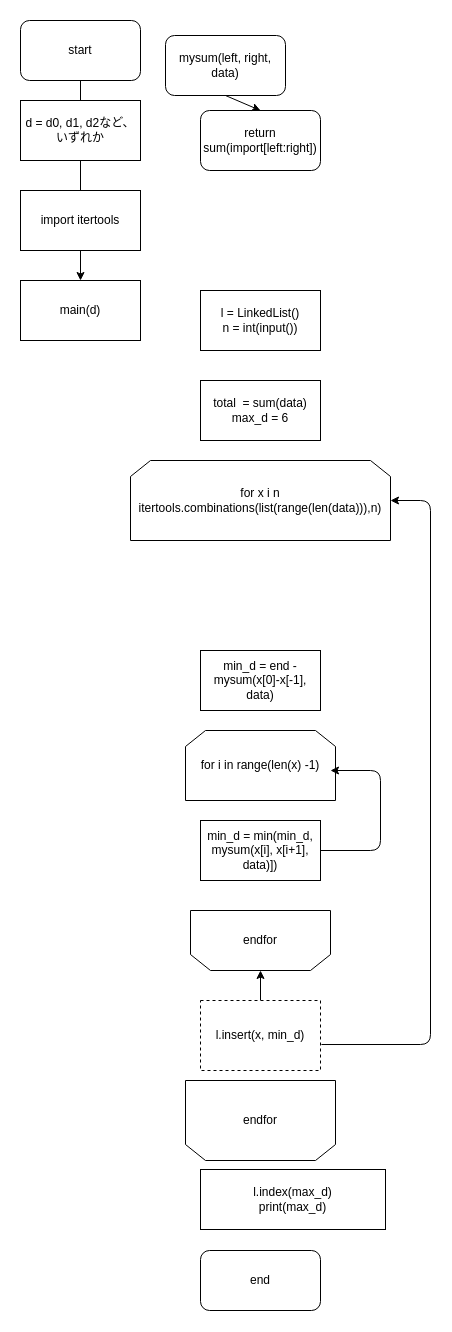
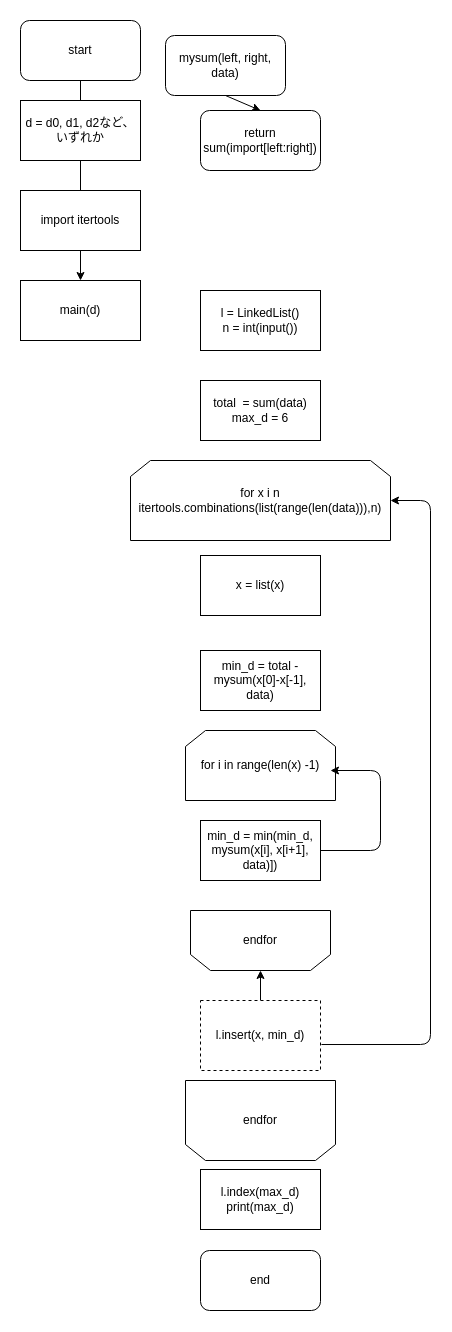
none -> (261, 586)
(261, 681) -> (261, 681)
(293, 1200) -> (261, 1200)
